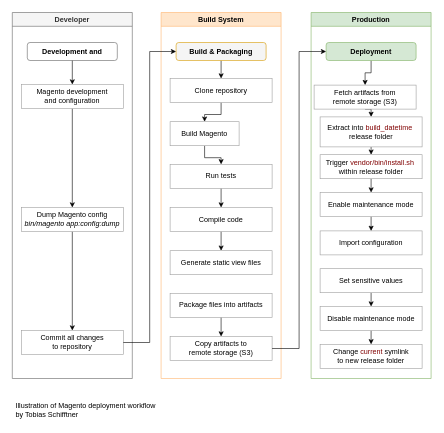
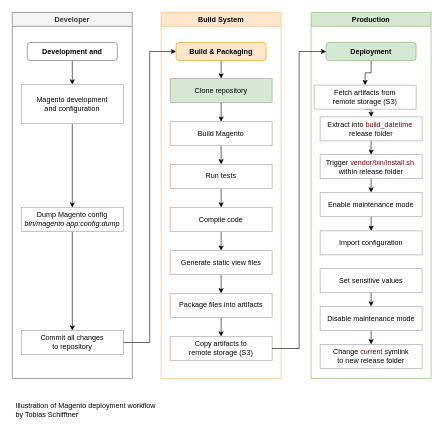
(221, 51) -> (221, 51)
(221, 90) -> (221, 90)
(72, 96) -> (72, 104)
(371, 132) -> (371, 129)
(205, 134) -> (221, 134)
none -> (221, 287)
